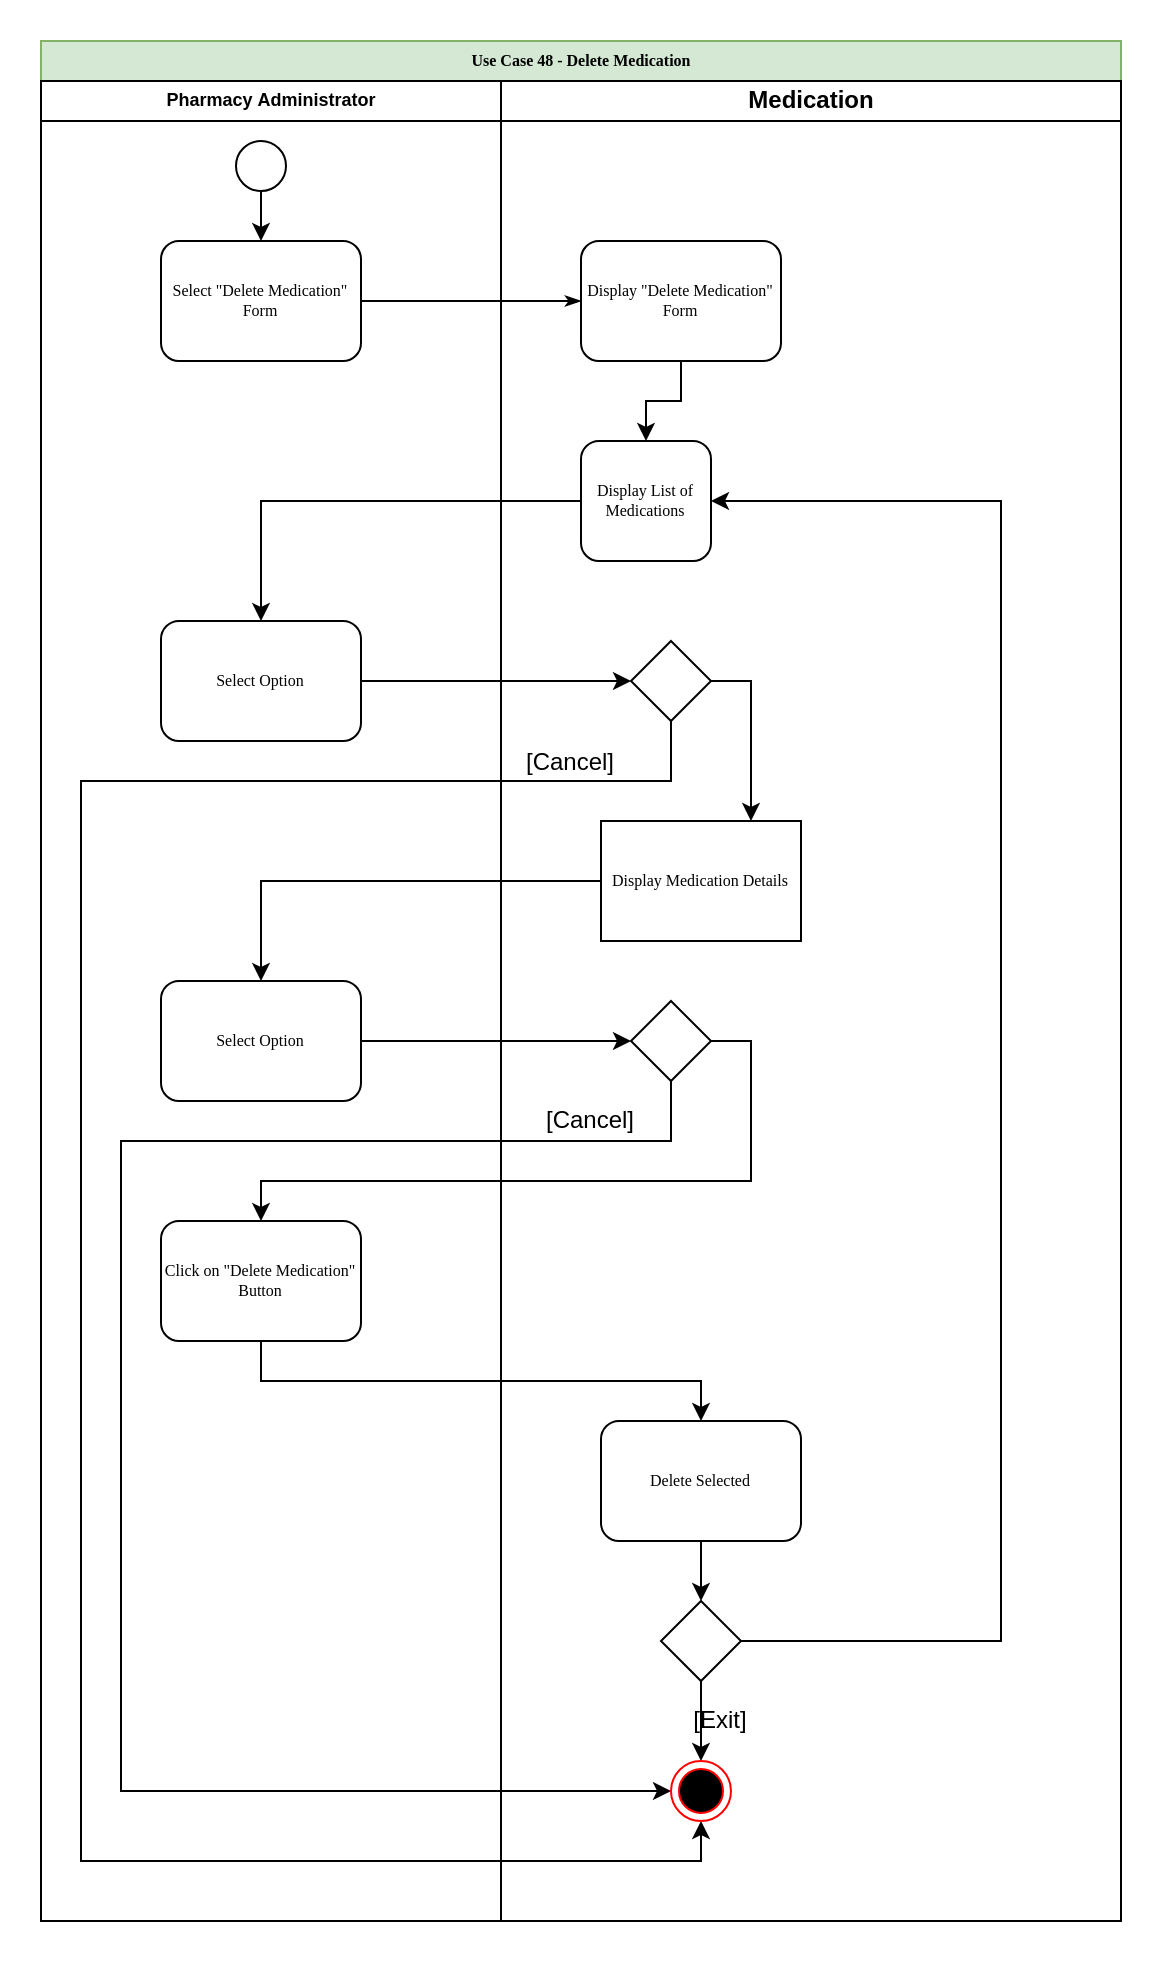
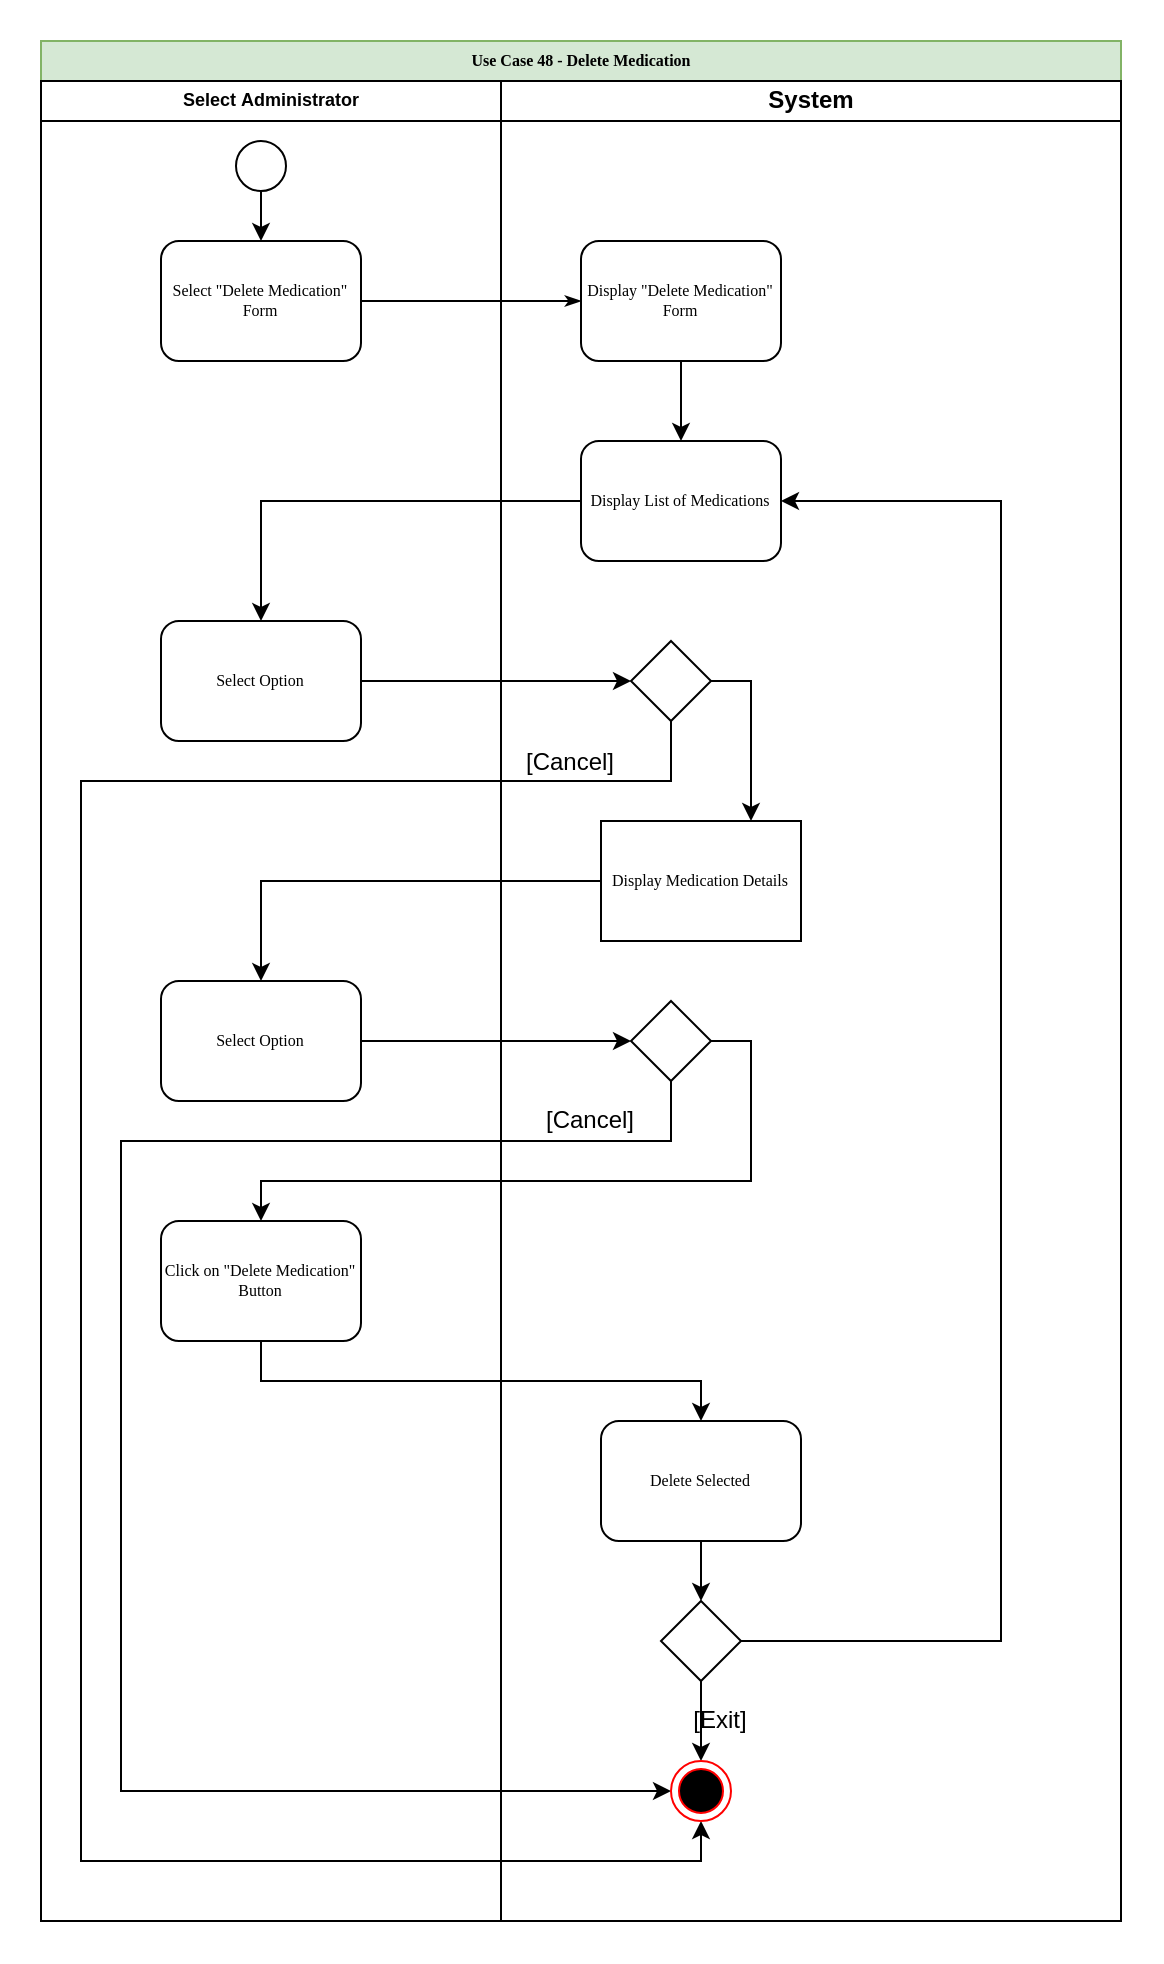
(272, 101) -> (272, 101)
(812, 101) -> (812, 101)
(646, 501) -> (681, 501)
